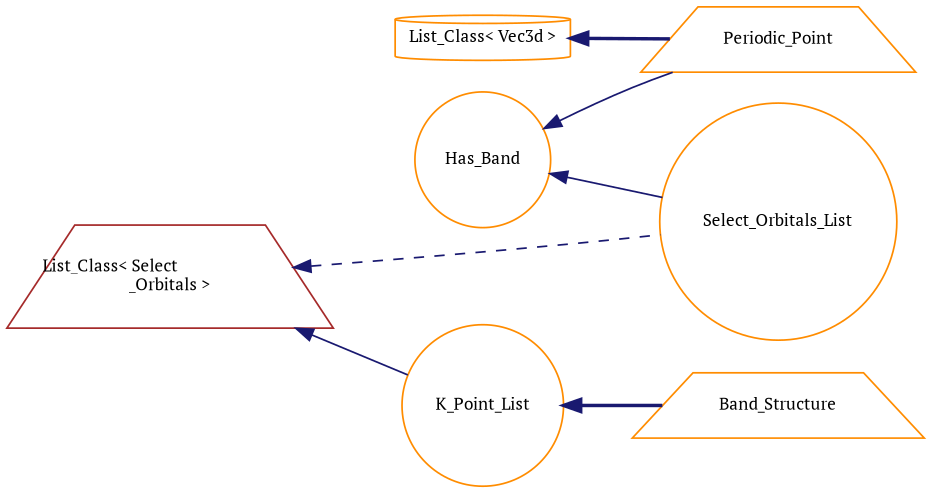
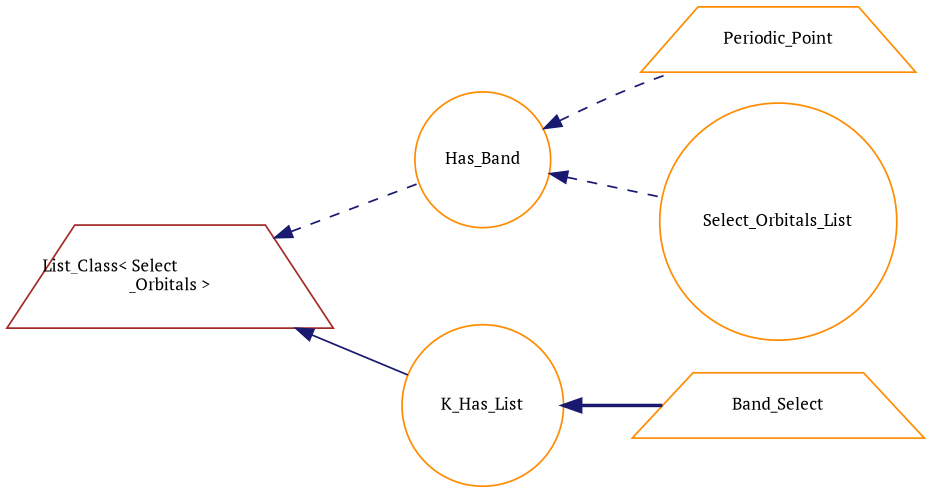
(483, 38) -> none
(615, 95) -> (615, 95)
(615, 187) -> (615, 187)
(486, 252) -> (355, 207)
(483, 405) -> (483, 405)
(778, 405) -> (778, 405)
